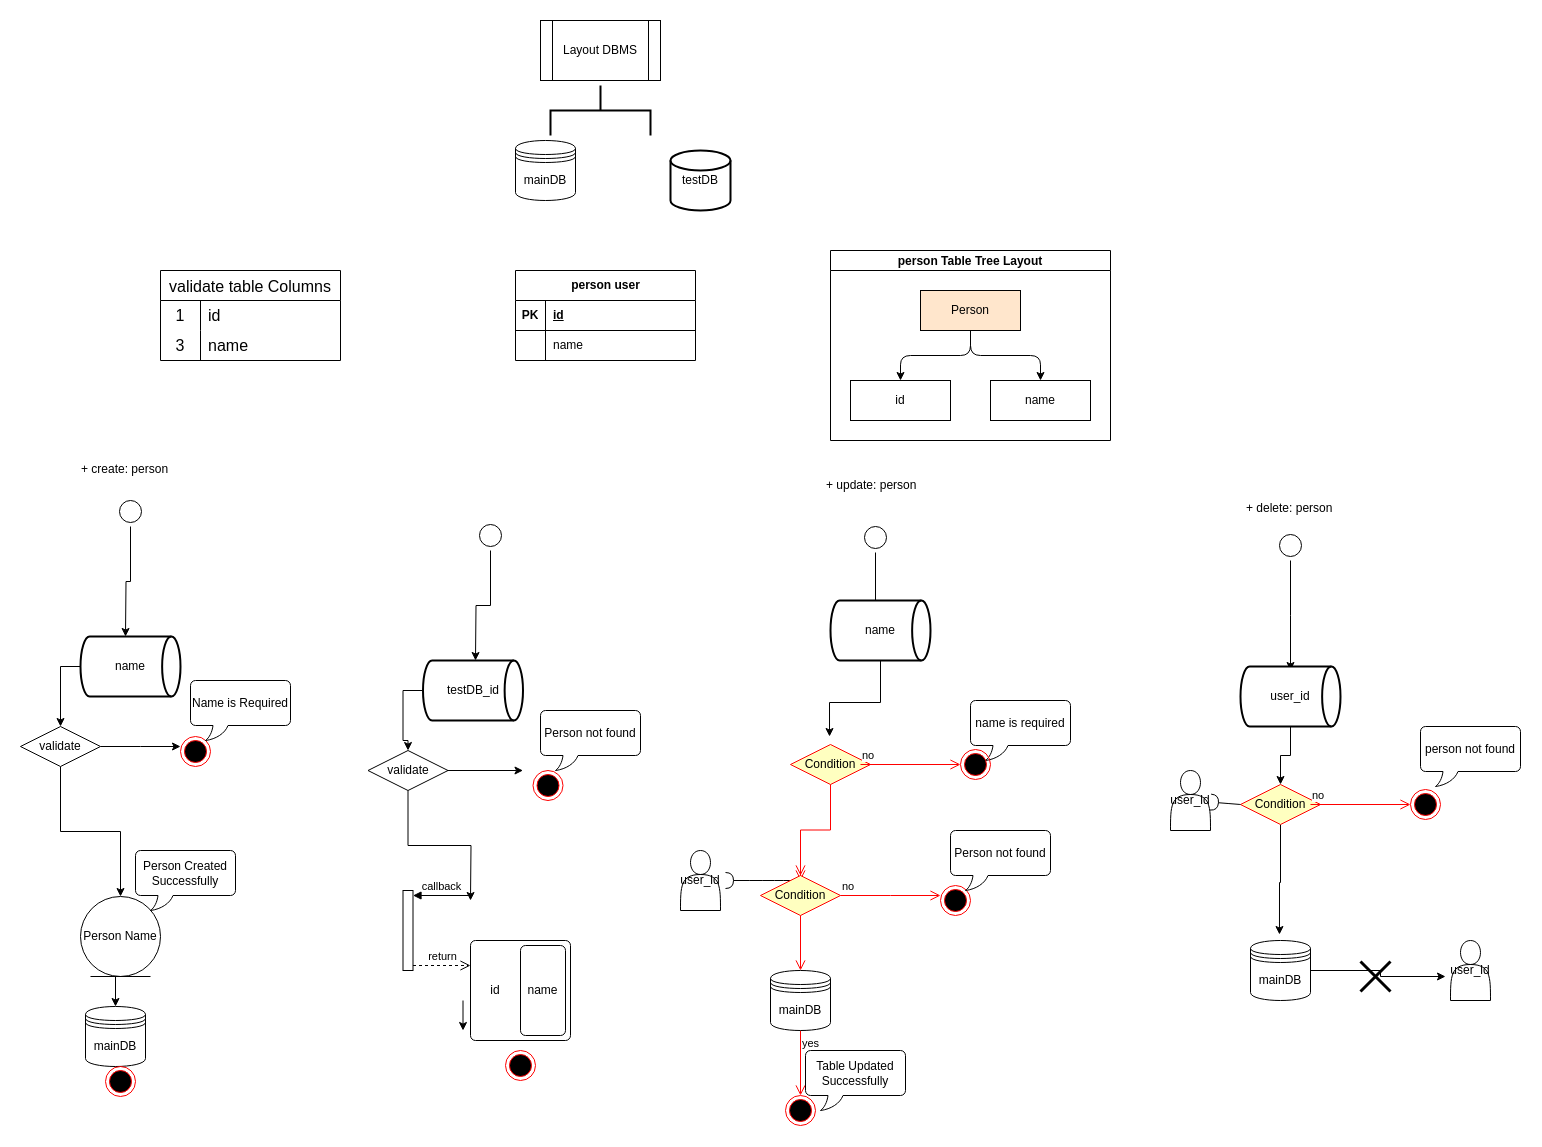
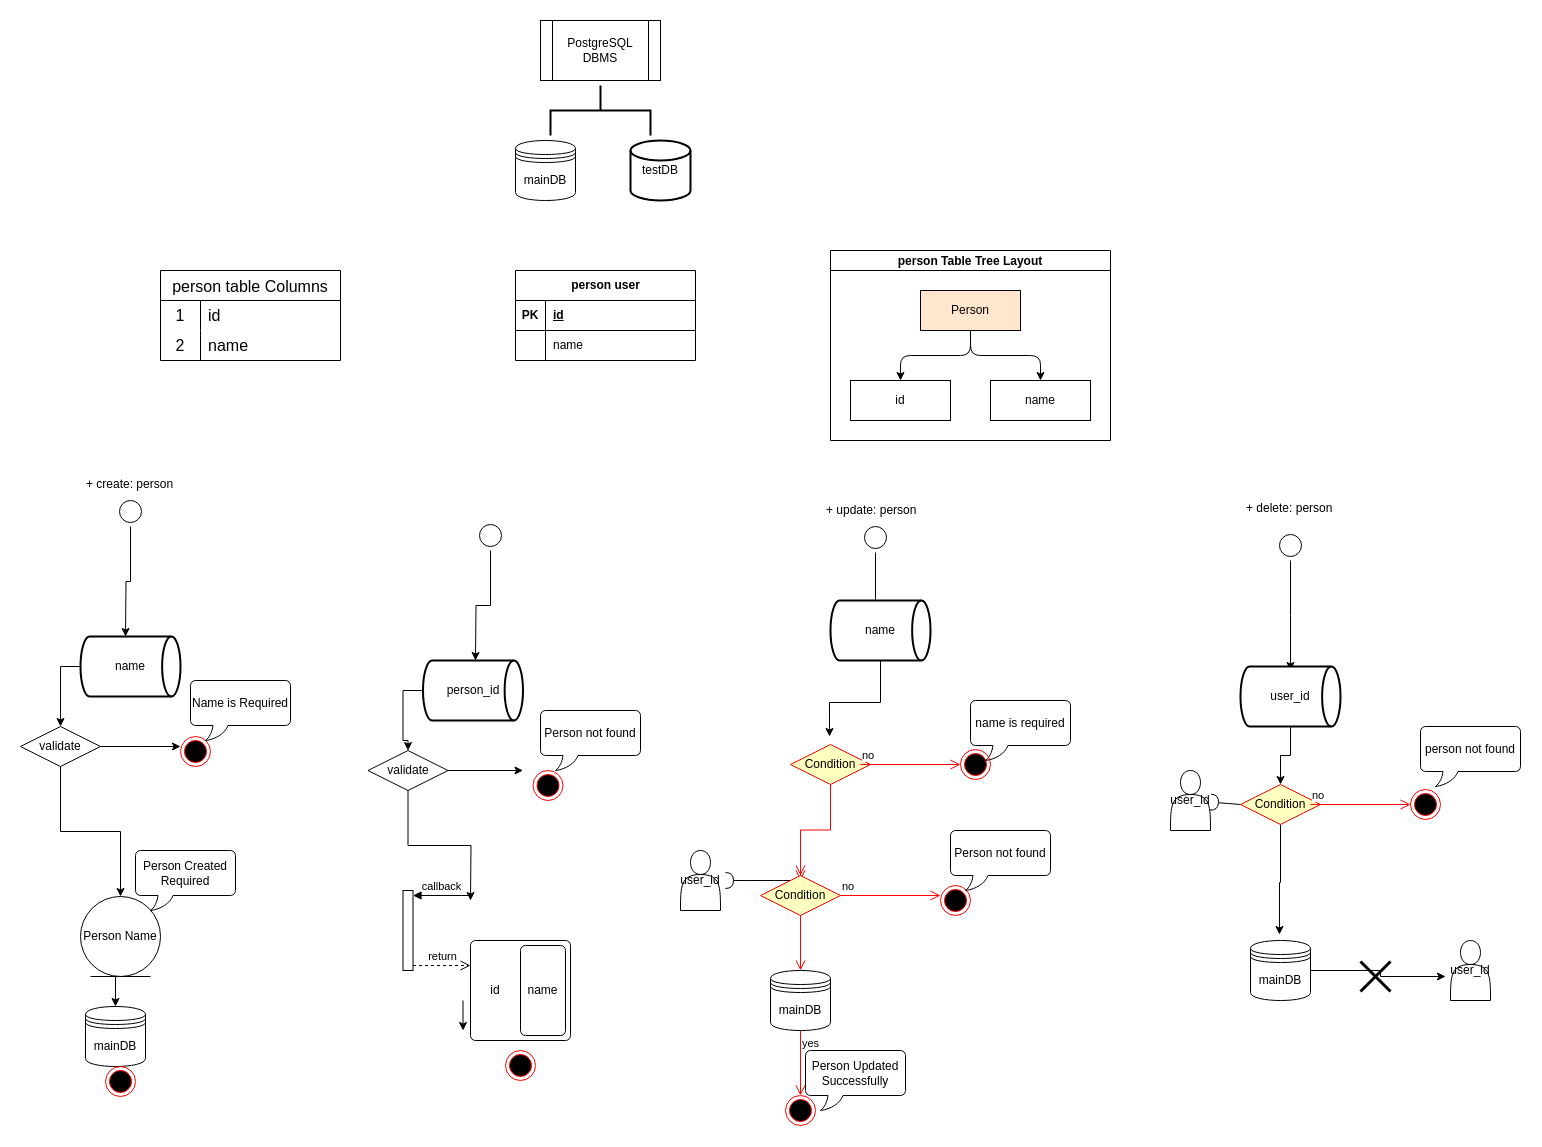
(601, 51) -> (601, 51)
(701, 181) -> (661, 171)
(250, 287) -> (250, 287)
(181, 346) -> (181, 346)
(126, 469) -> (131, 484)
(876, 485) -> (876, 510)
(474, 691) -> (474, 691)
(186, 874) -> (186, 874)
(856, 1074) -> (856, 1074)
